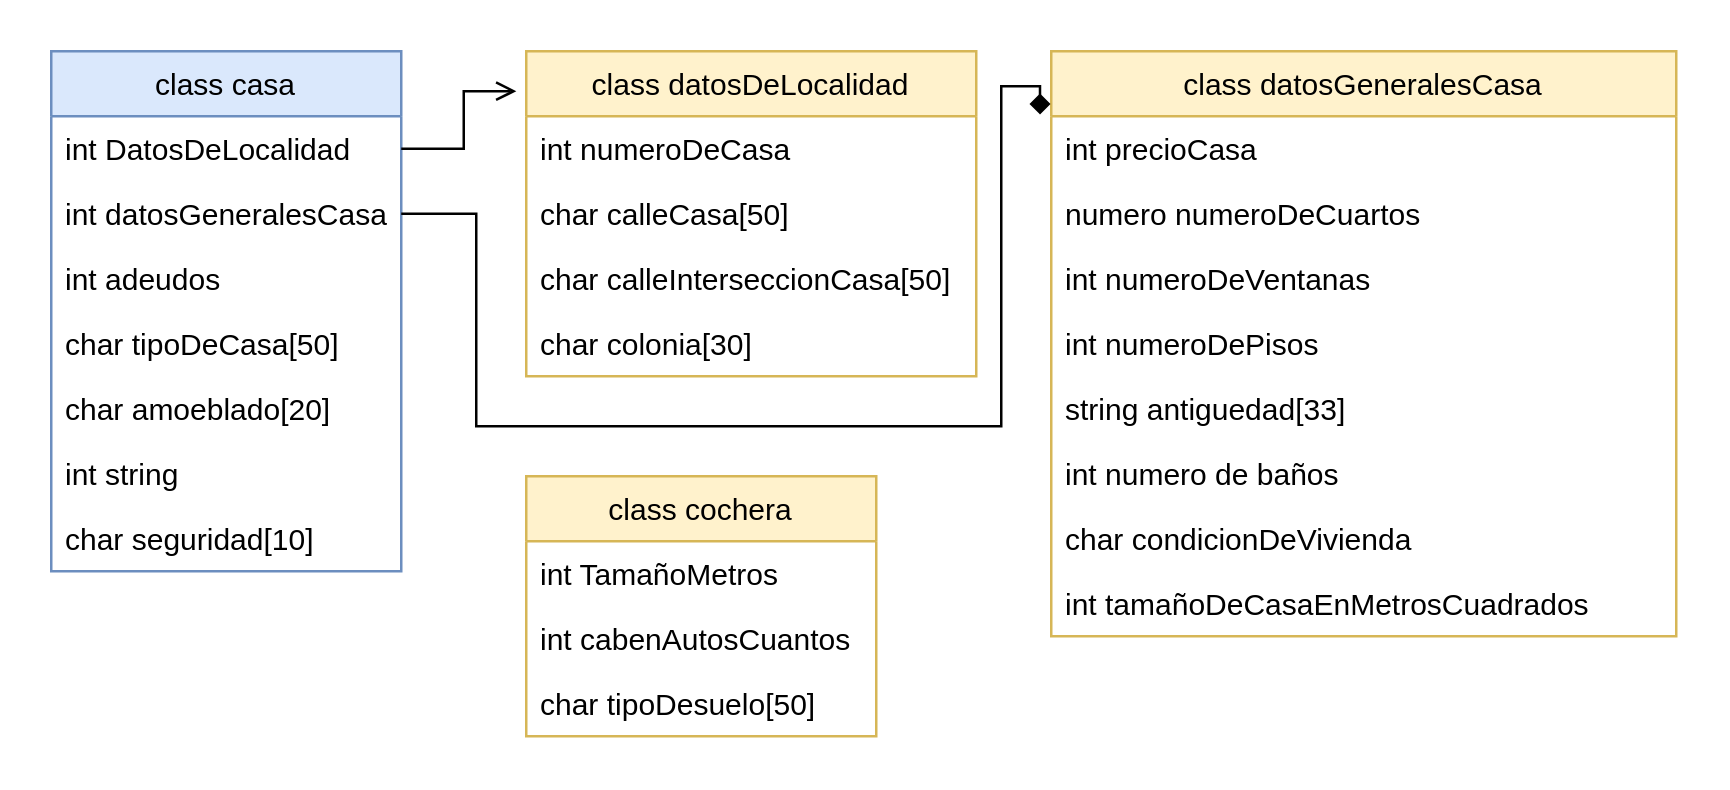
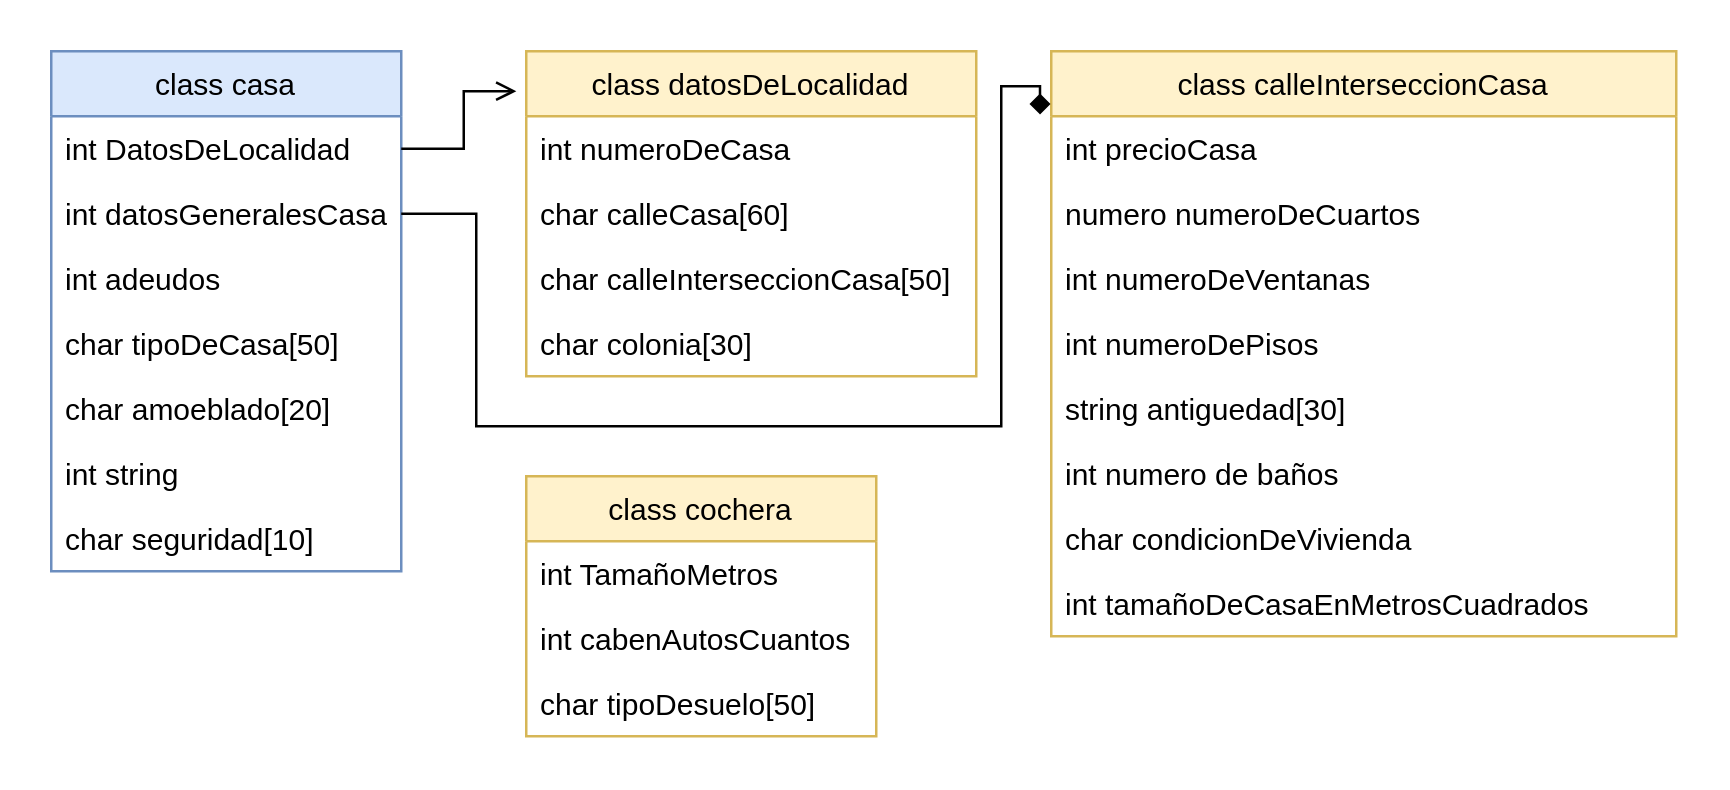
(1363, 85) -> (1363, 85)
(680, 215) -> (680, 215)
(1230, 410) -> (1230, 410)
